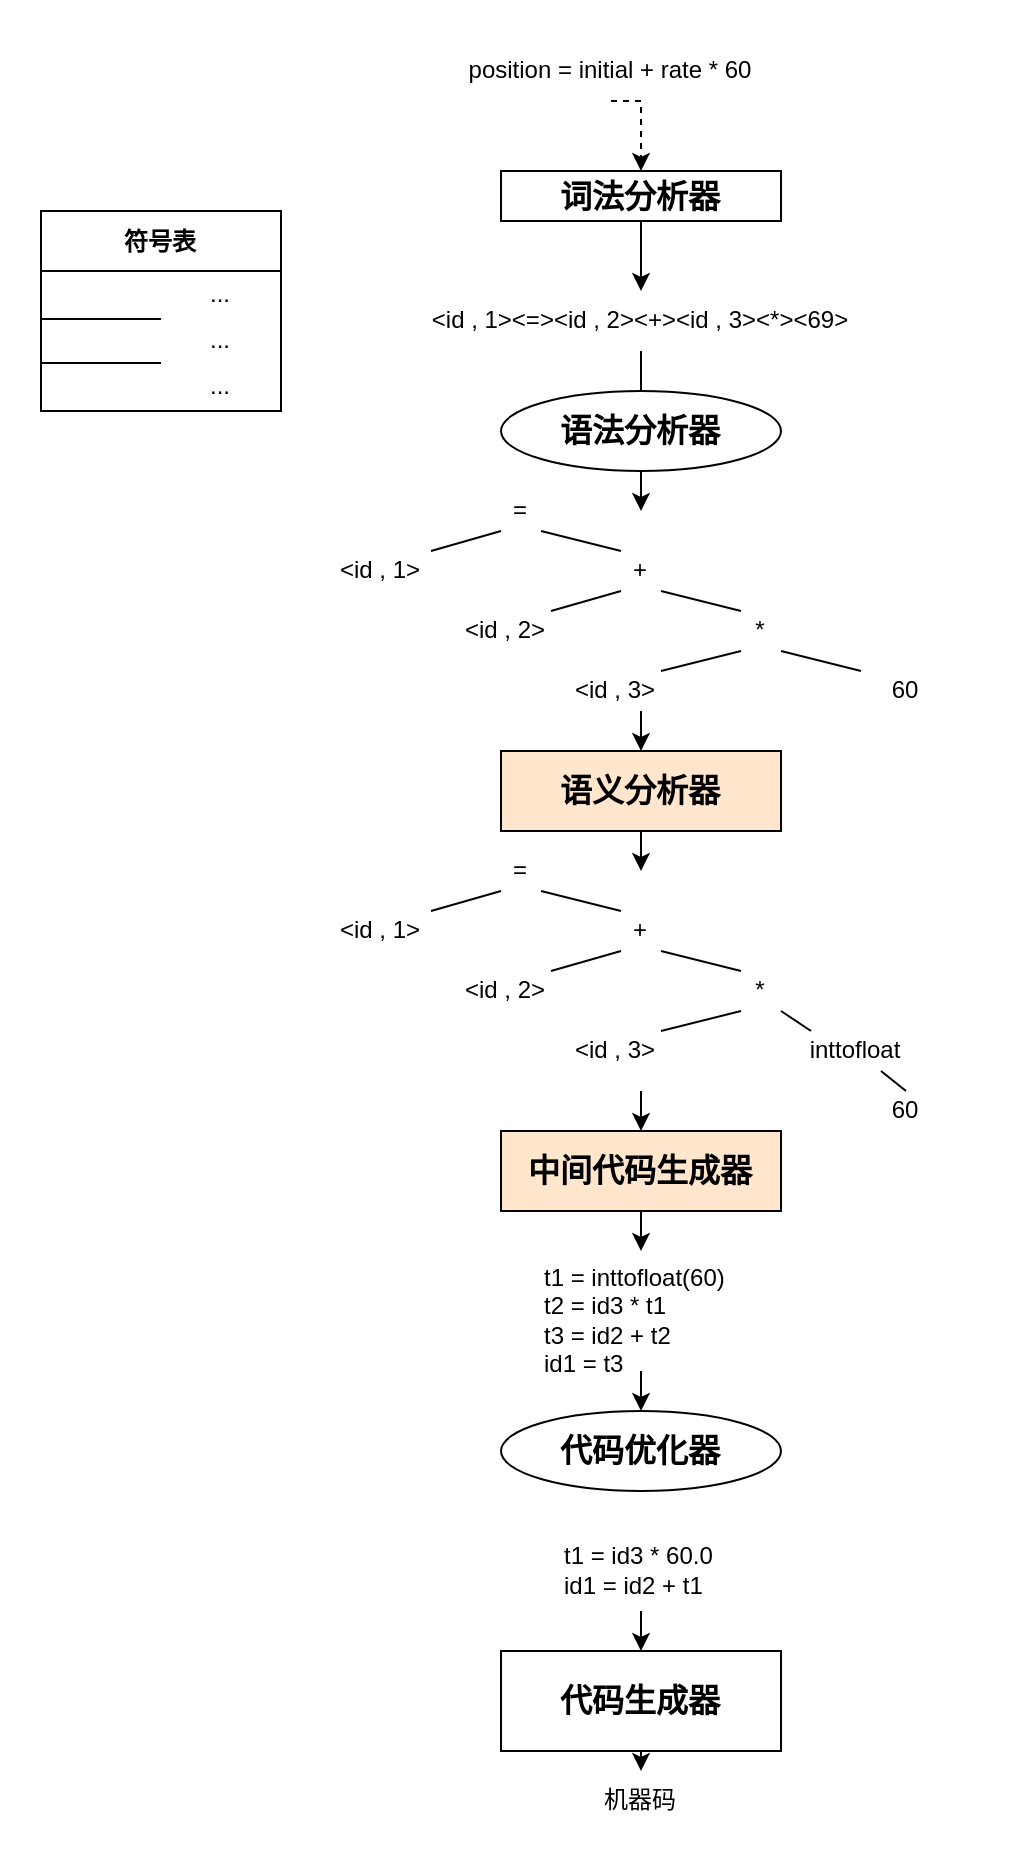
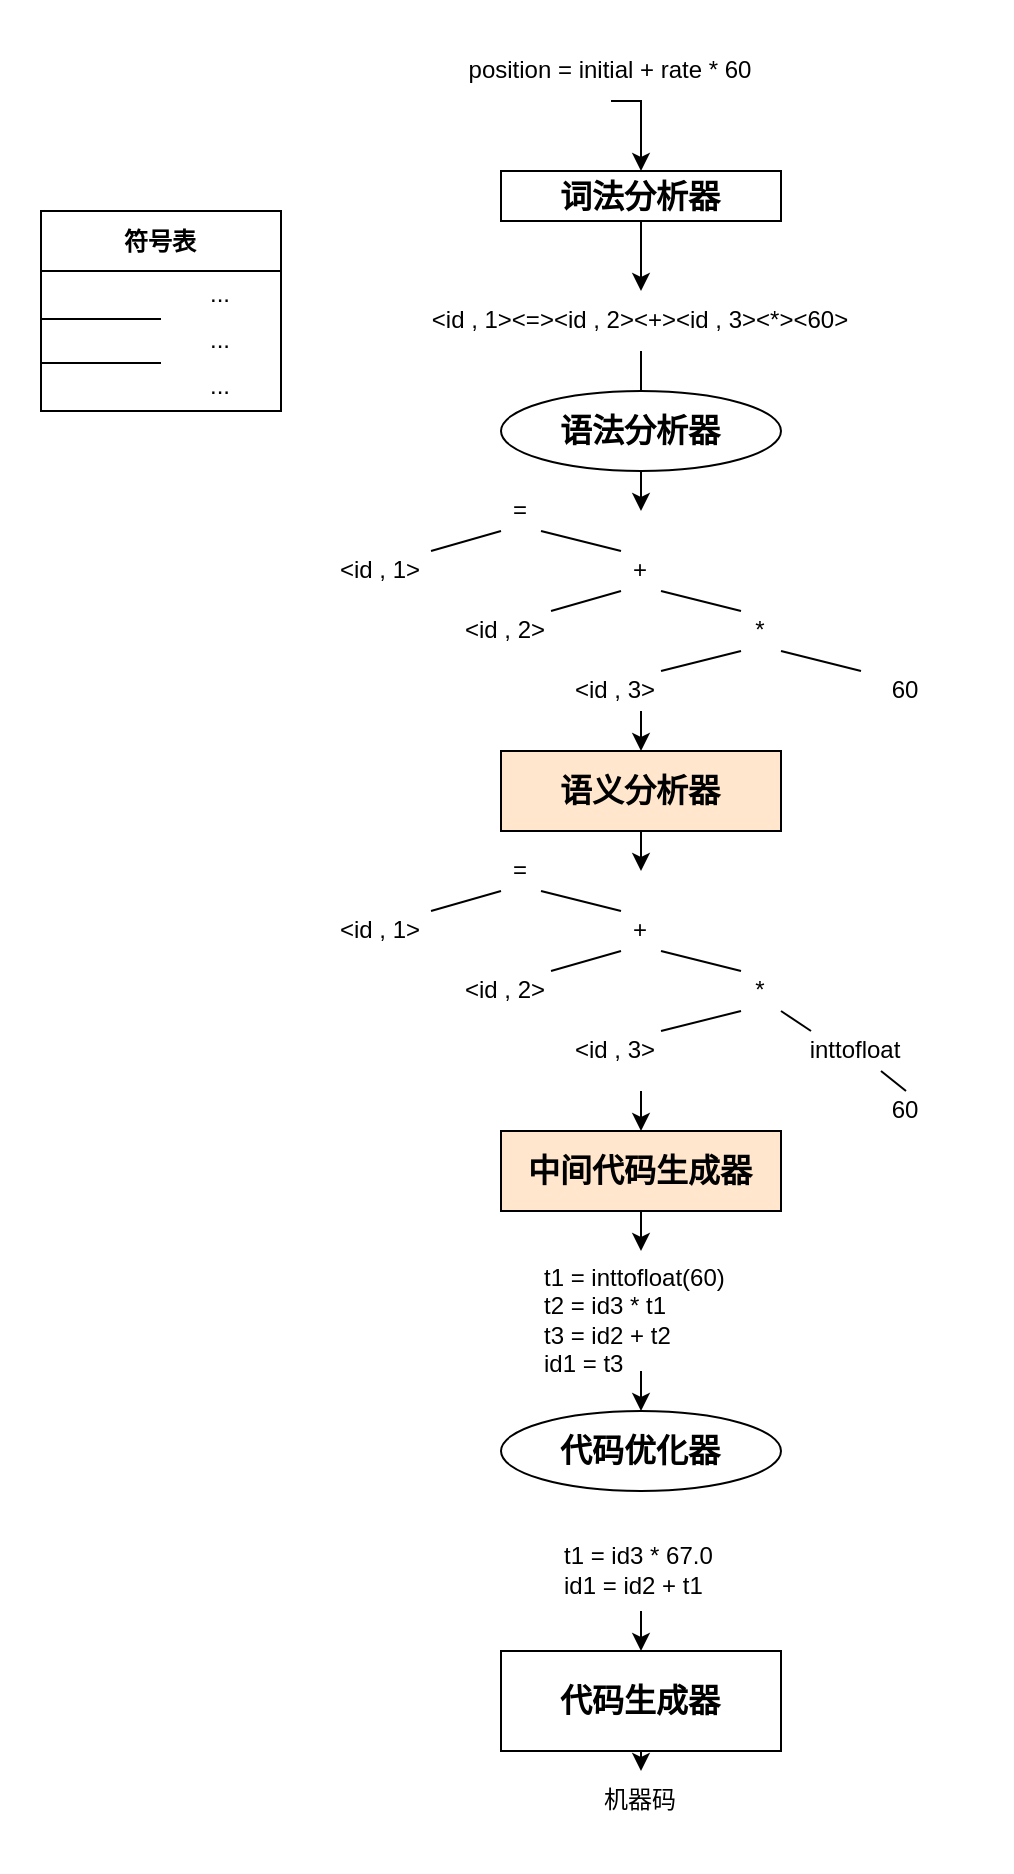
(641, 115) -> (641, 115)
(641, 321) -> (641, 321)
(643, 1571) -> (643, 1571)
